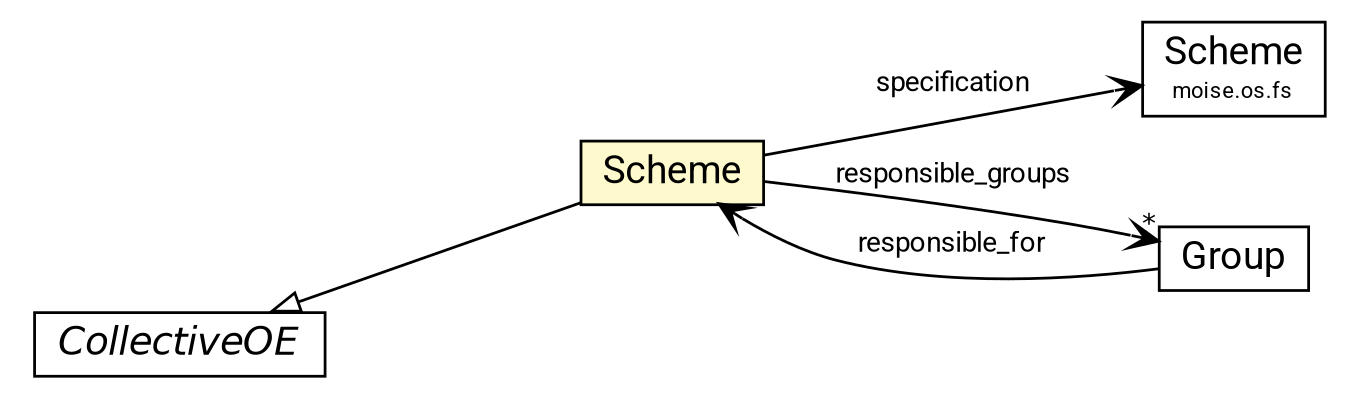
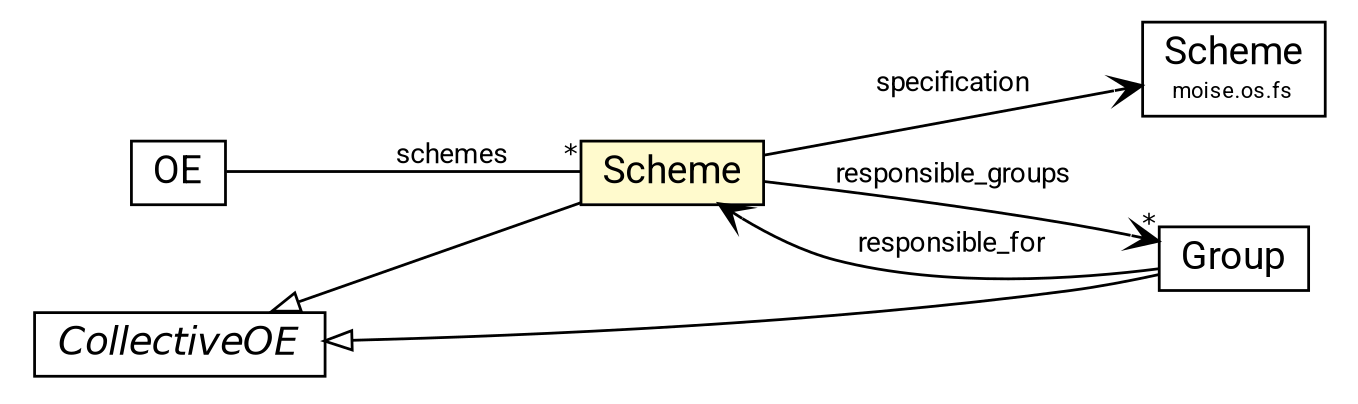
none -> (178, 172)
none -> (757, 321)
